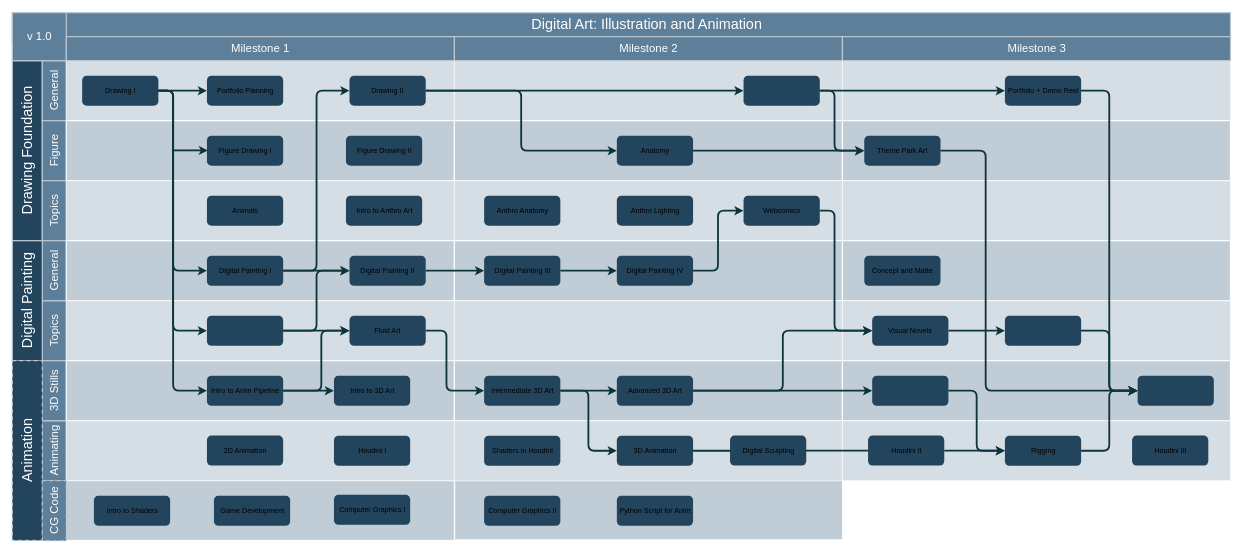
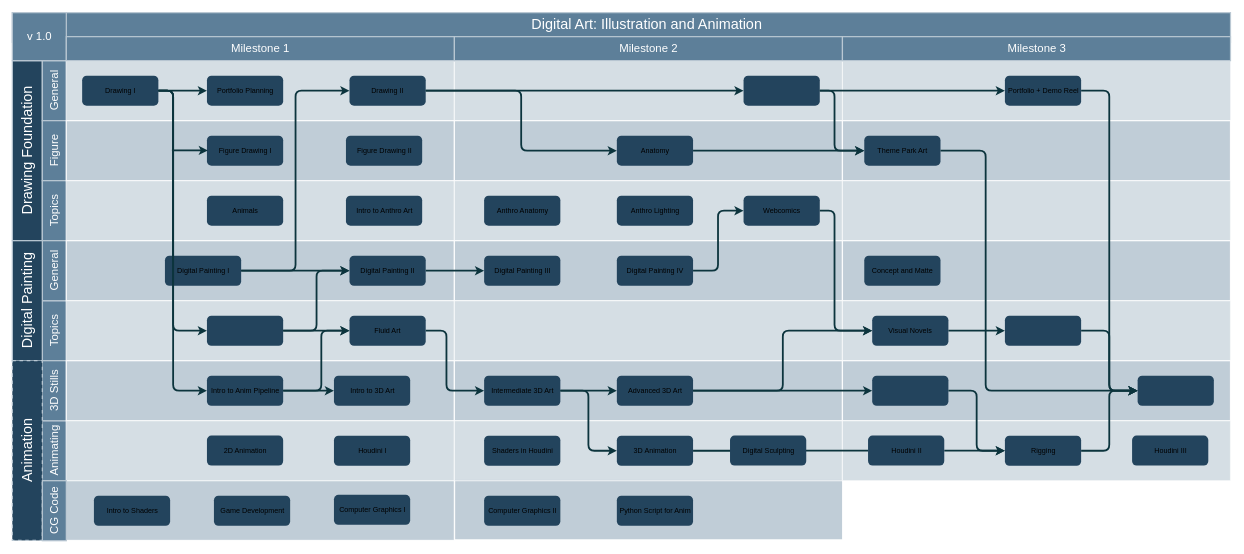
(245, 271) -> (203, 271)
(585, 271) -> none
(54, 511) -> (54, 511)
